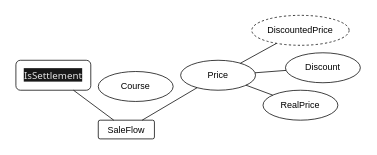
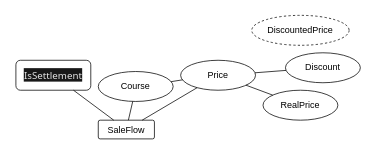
(258, 54) -> (177, 81)
none -> (130, 110)
